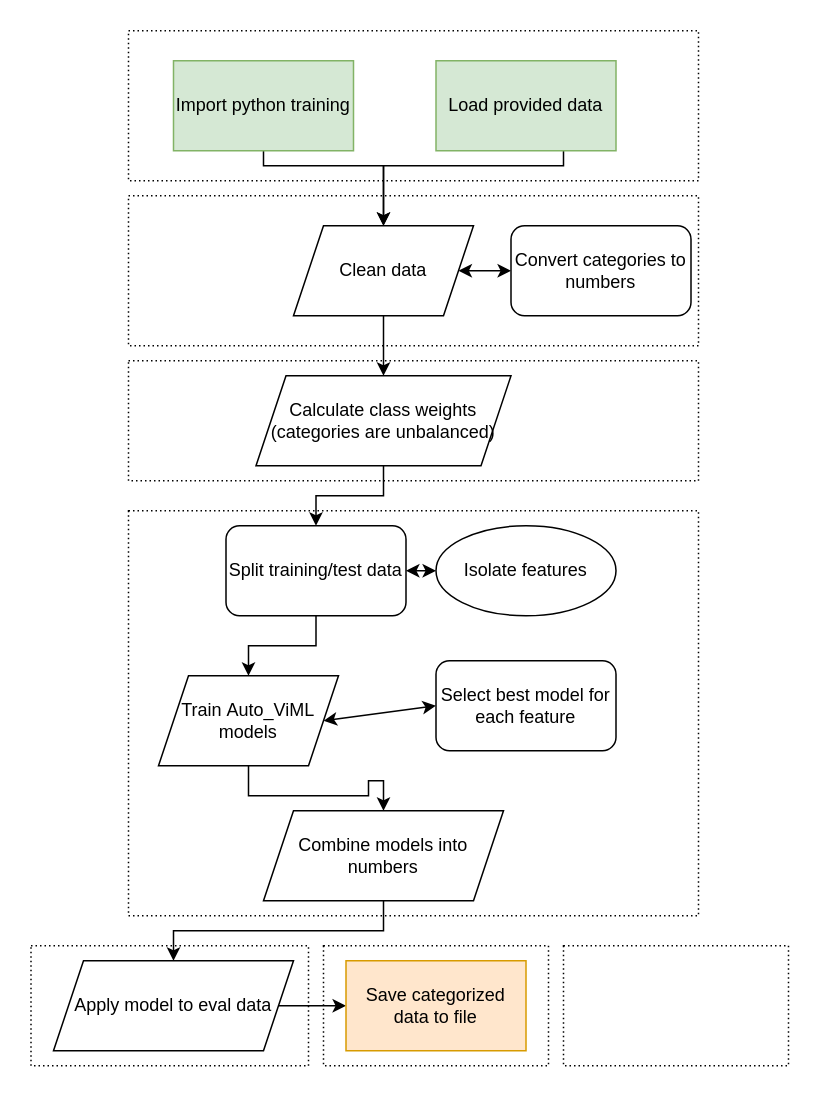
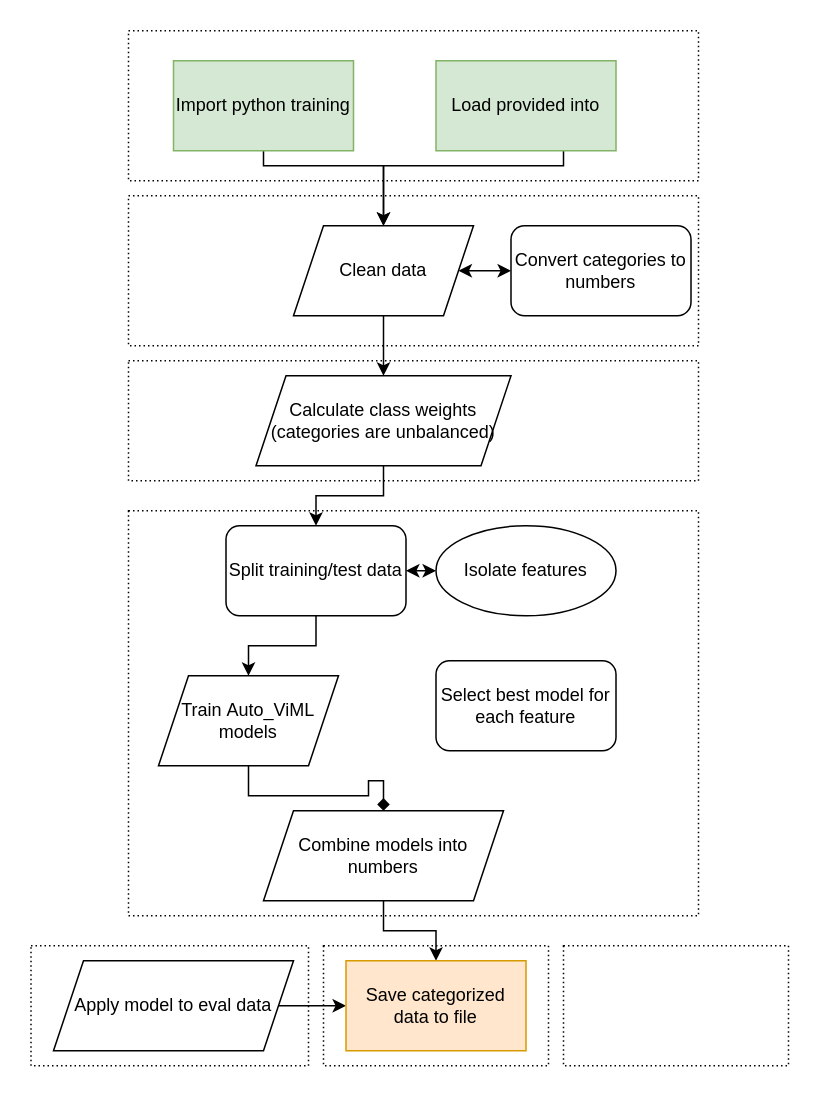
(526, 106) -> (526, 106)
(380, 713) -> none
(383, 799) -> (383, 798)
(270, 931) -> (418, 931)
